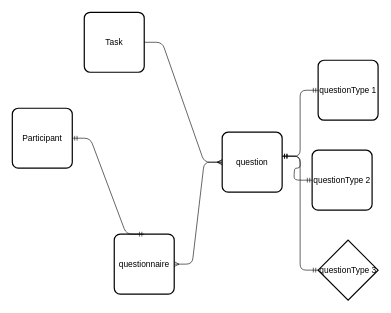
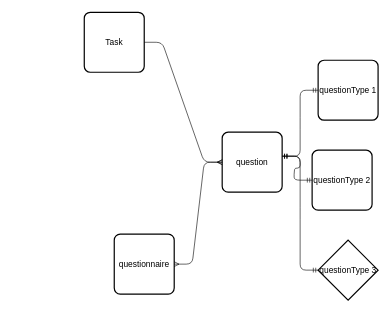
(42, 138) -> none
(105, 178) -> none
